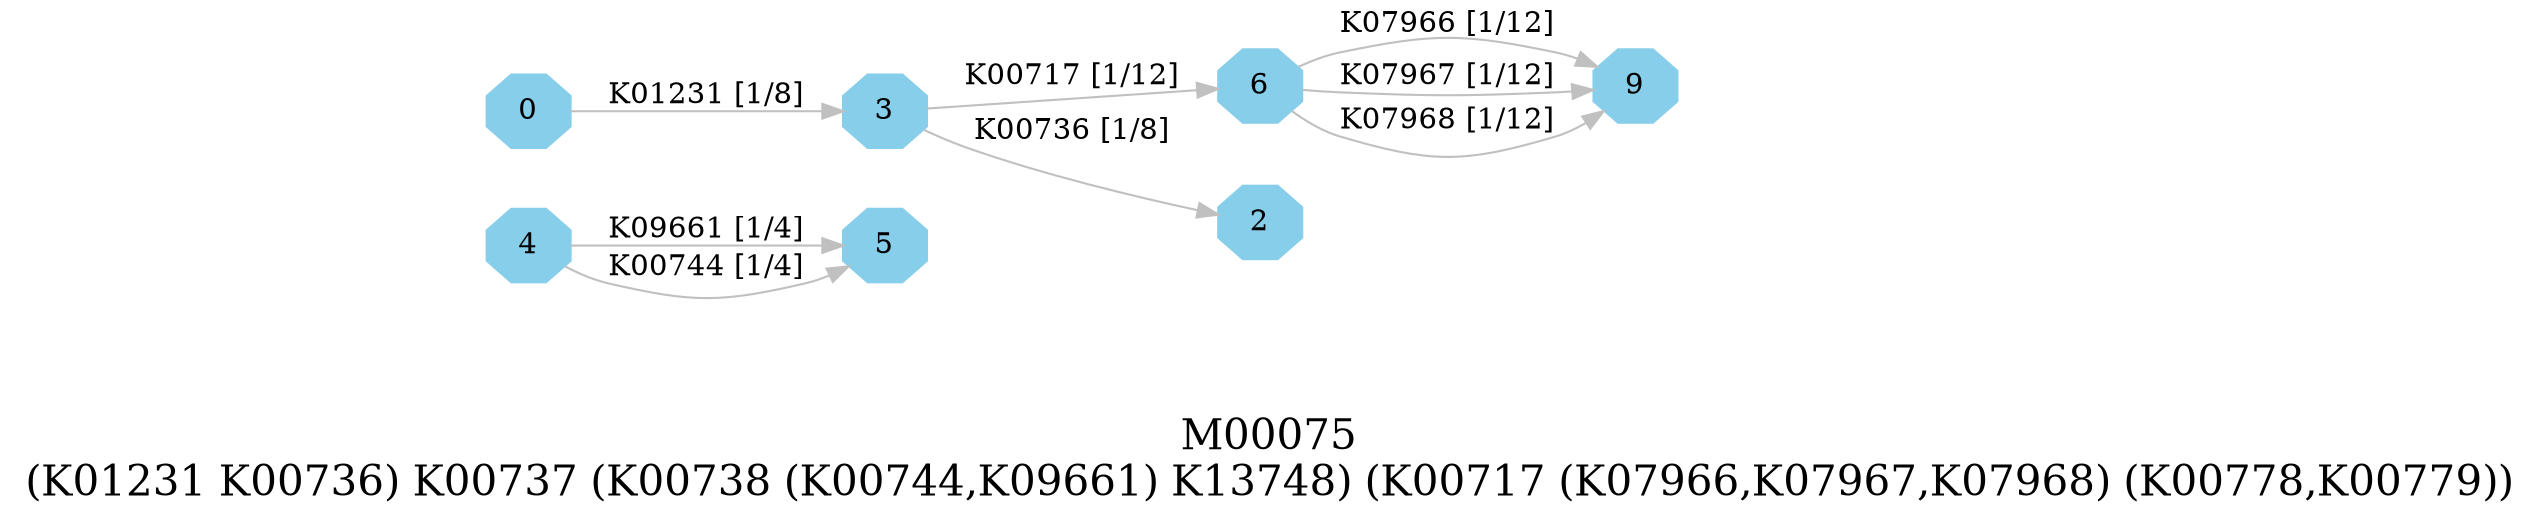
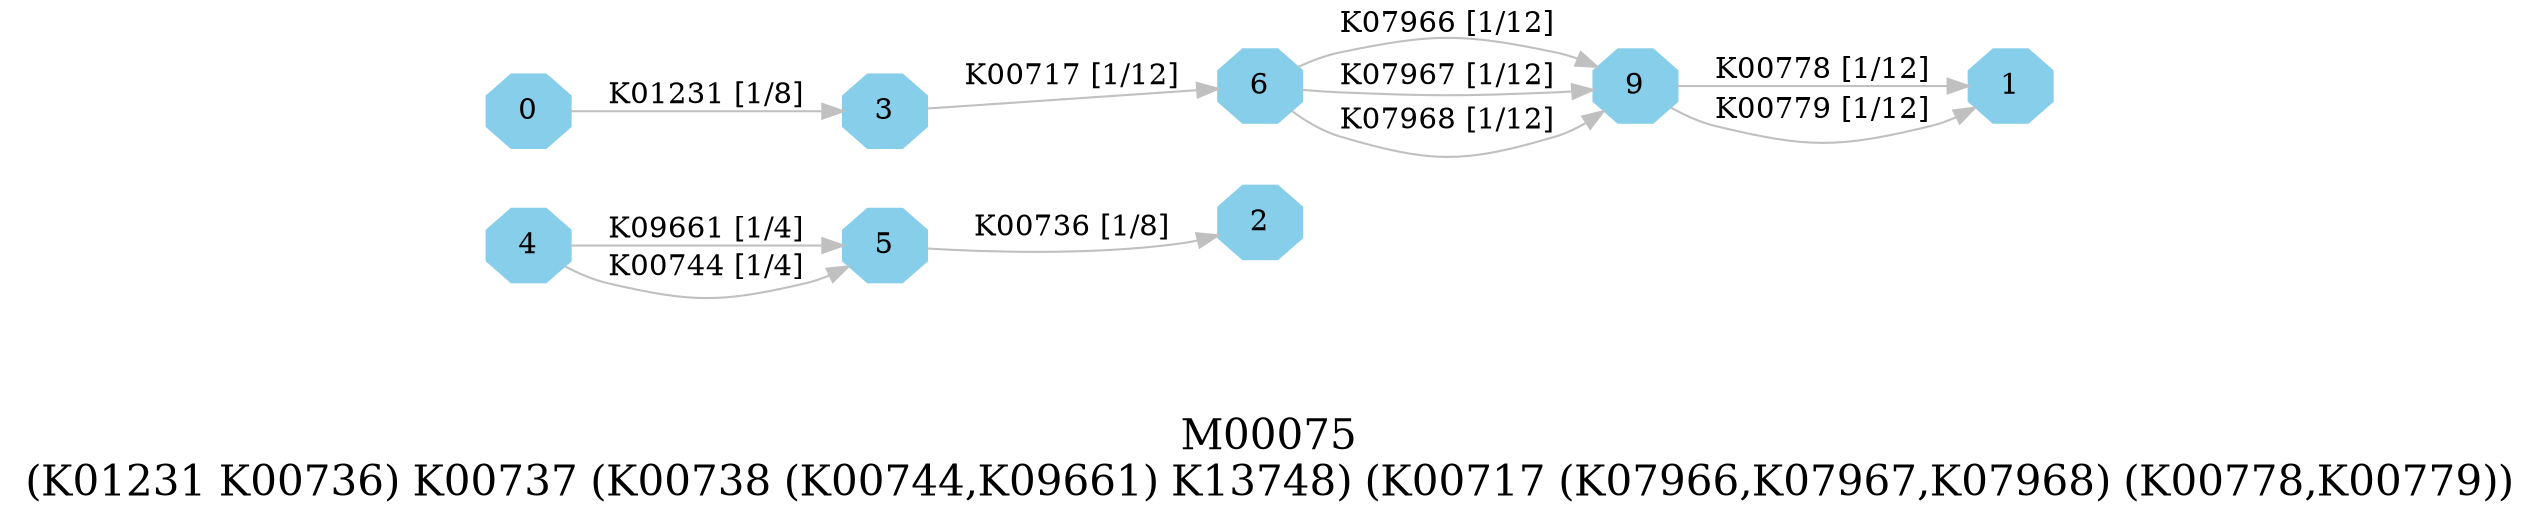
none -> (2011, 86)
(1058, 176) -> (1063, 252)
